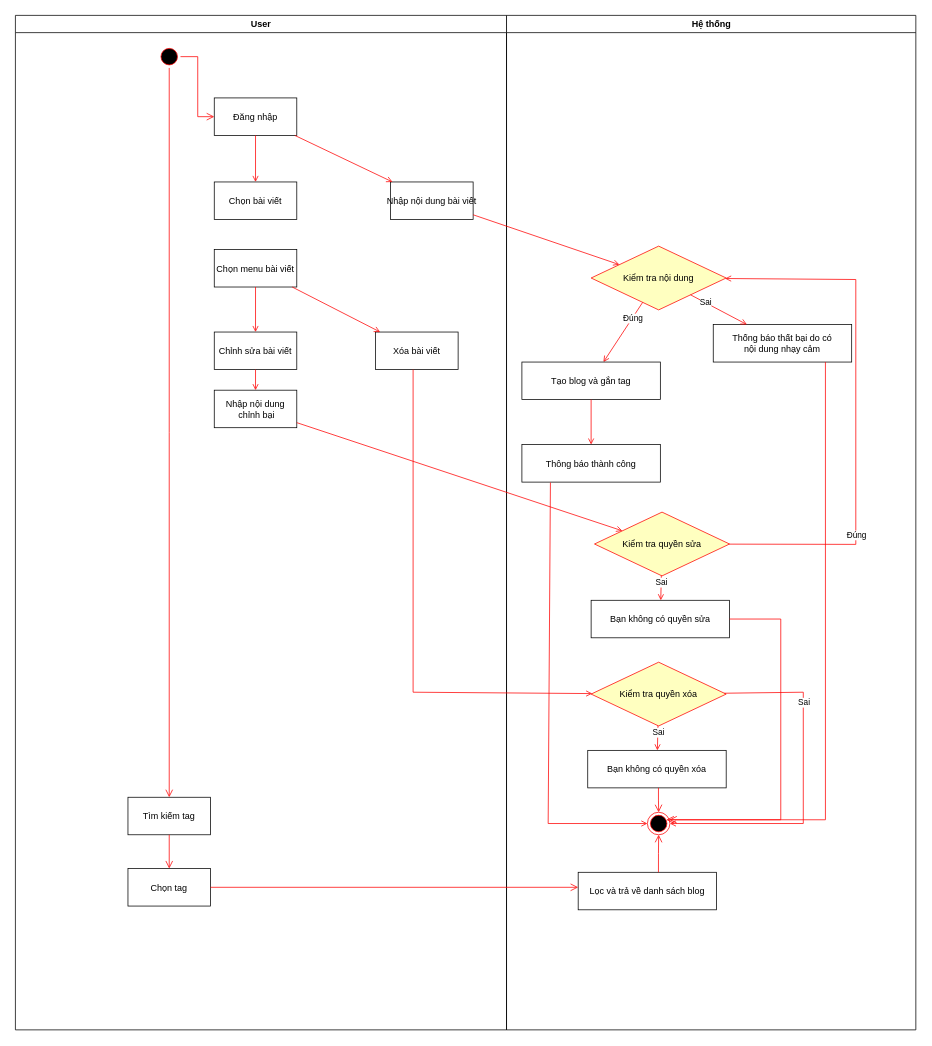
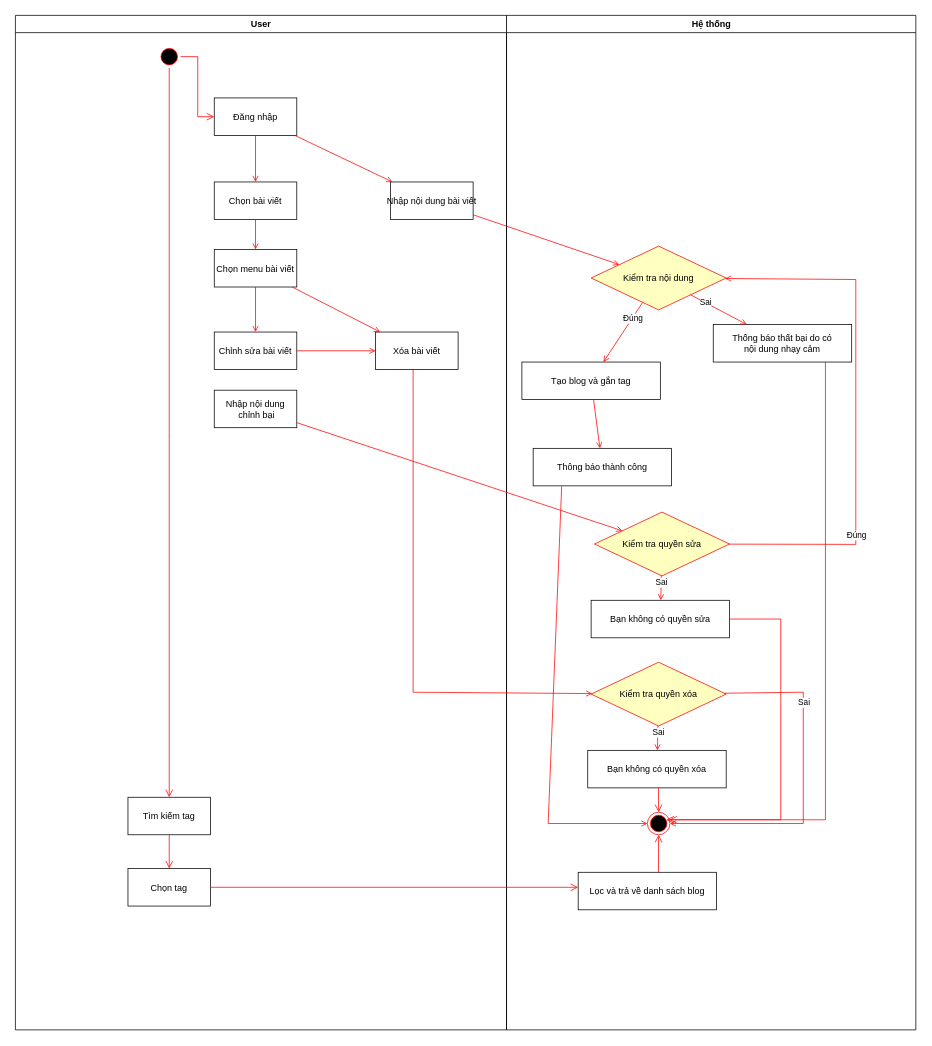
none -> (255, 234)
(255, 379) -> (335, 351)
(591, 463) -> (602, 467)
